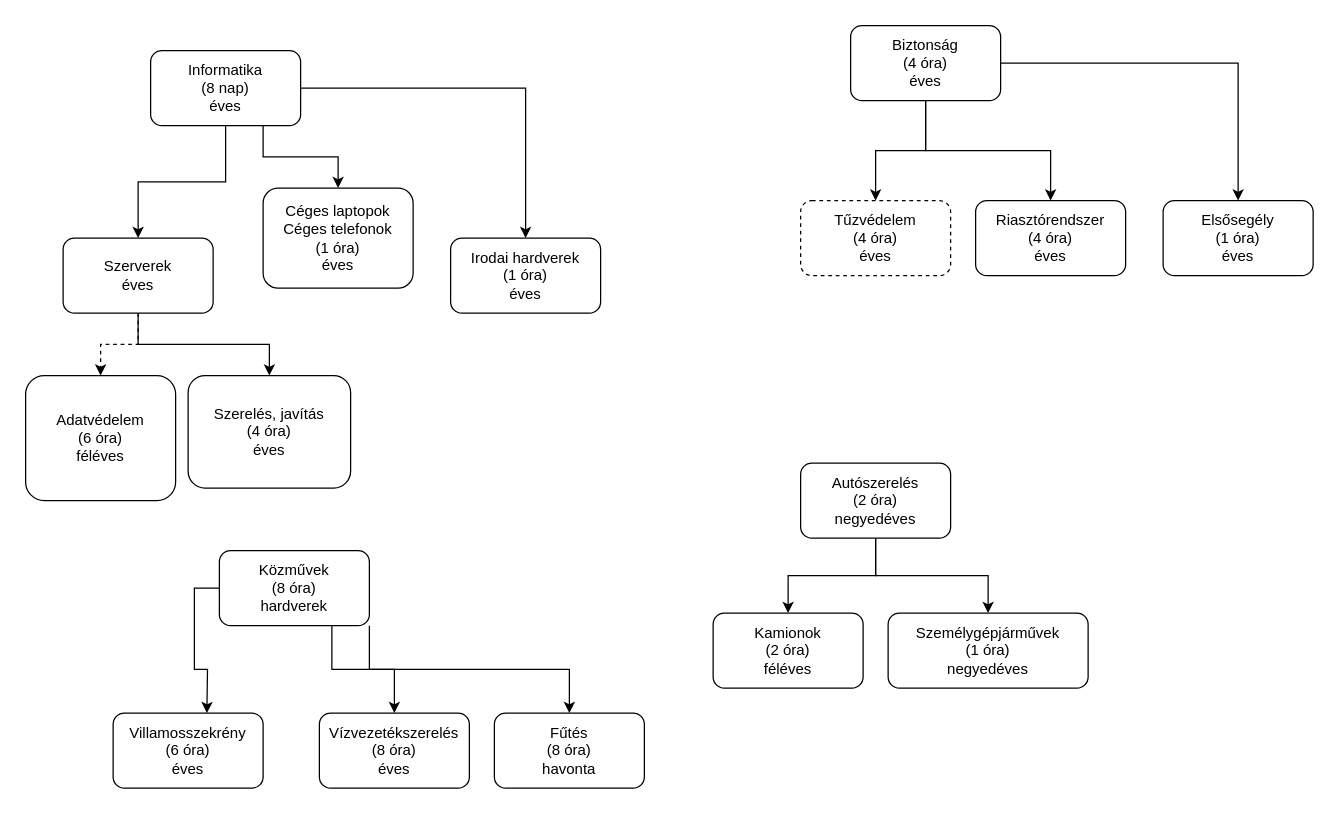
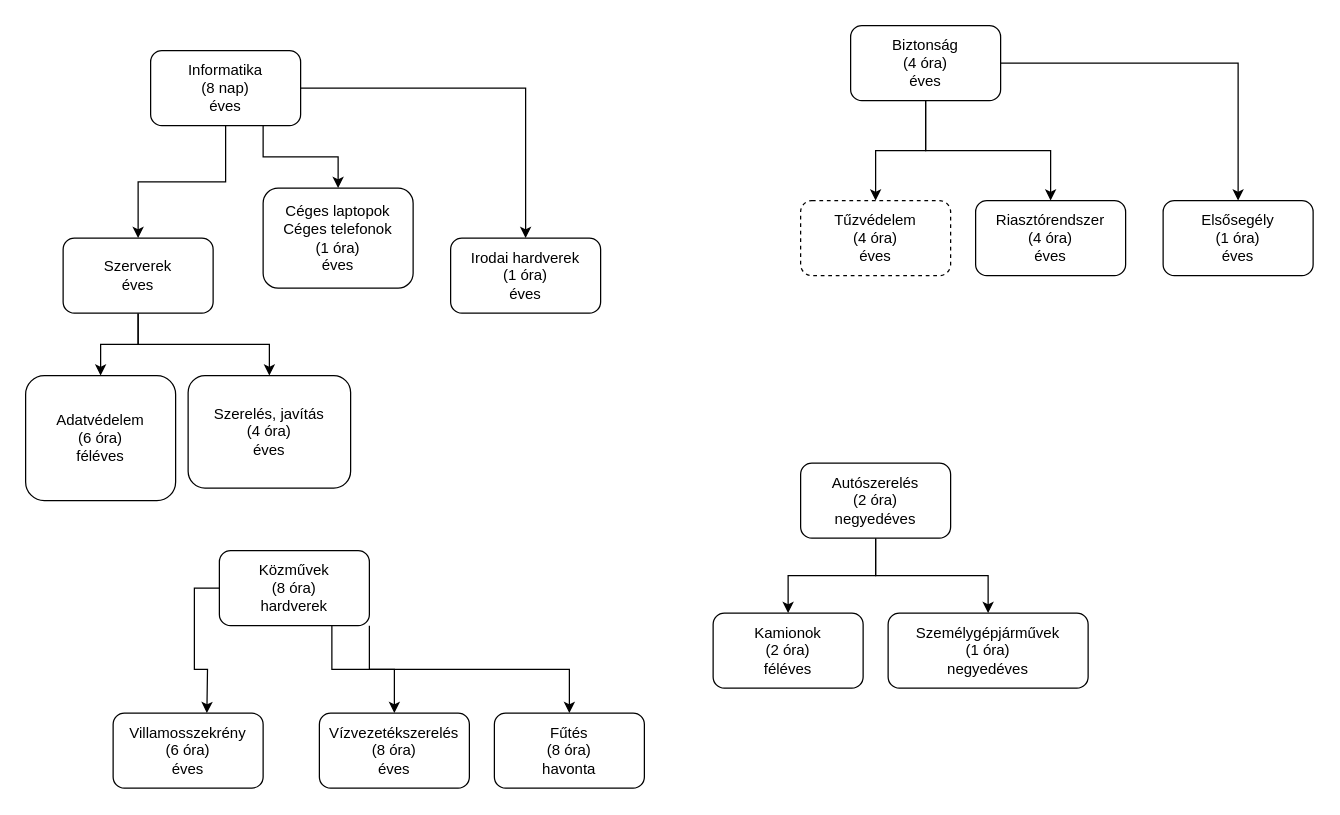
(108, 344) -> (108, 344)
